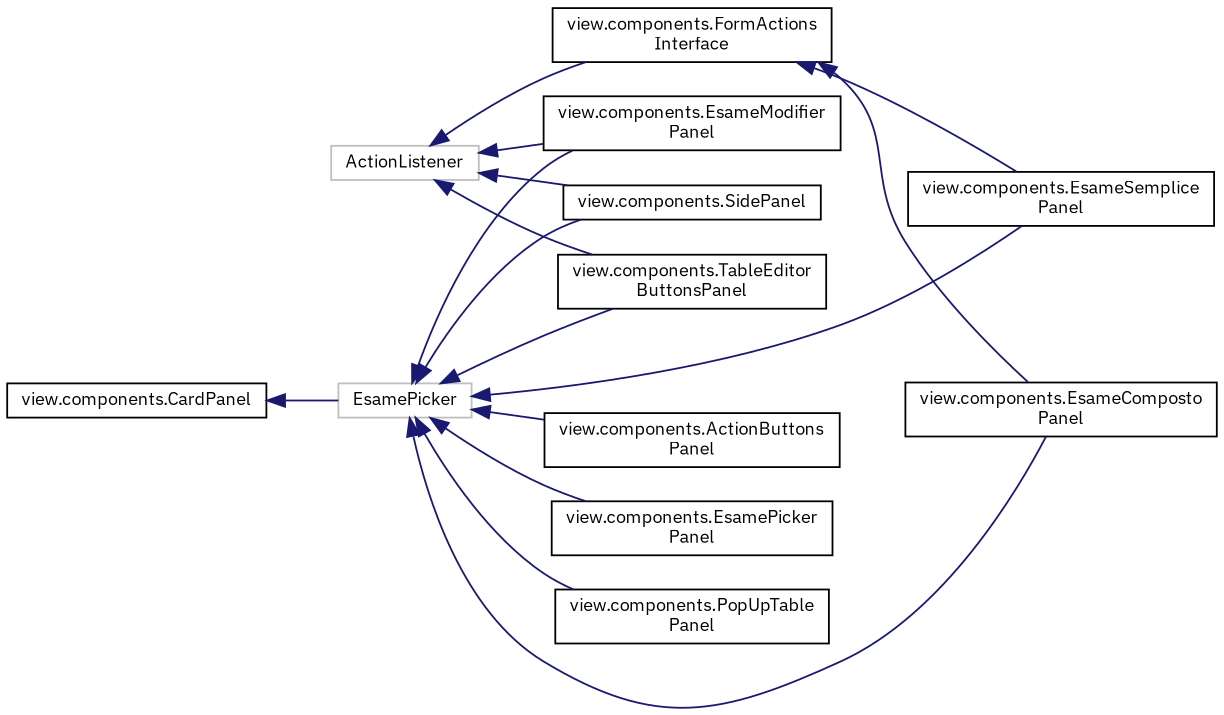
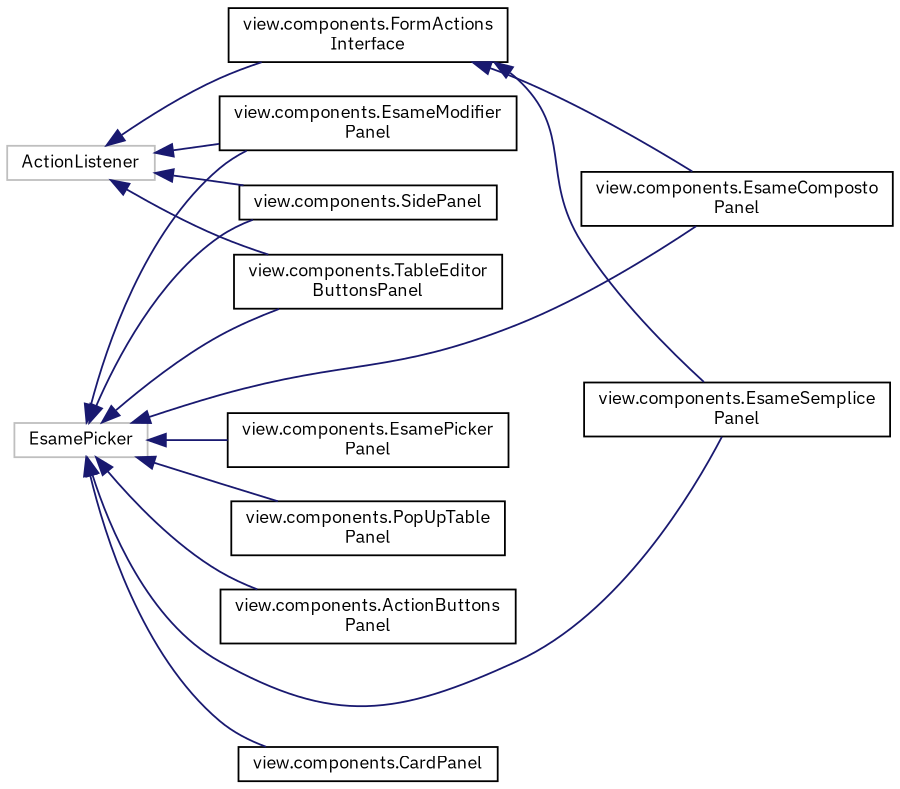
(312, 400) -> (149, 632)
